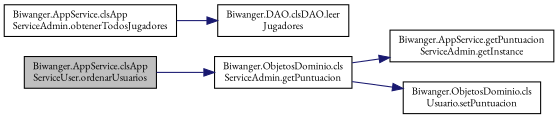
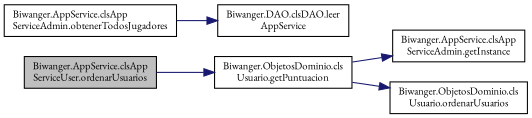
(283, 21) -> (283, 21)
(472, 46) -> (459, 46)
(283, 72) -> (283, 72)
(472, 98) -> (459, 98)
